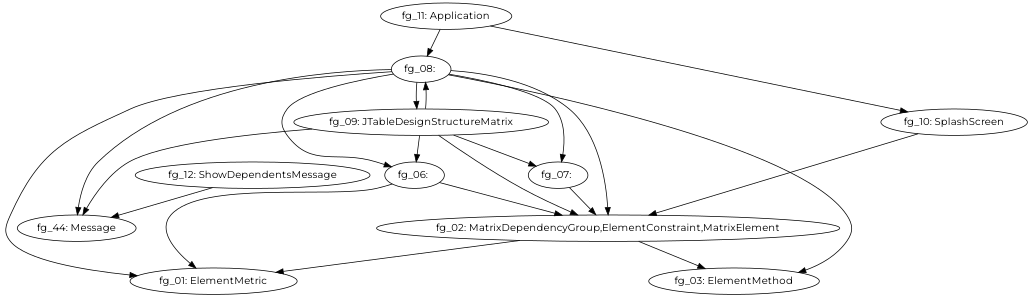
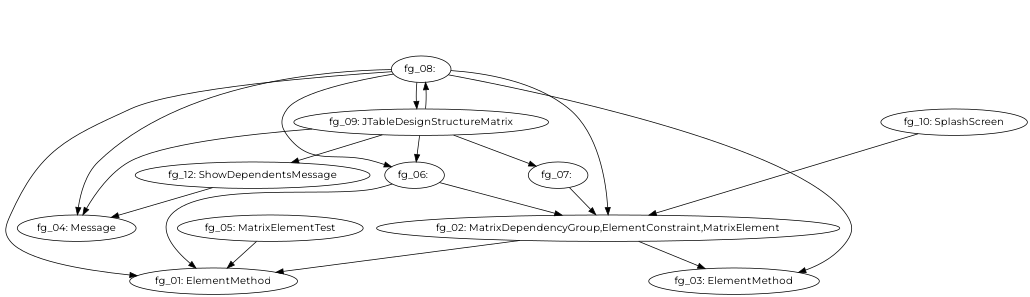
(446, 16) -> none
(542, 99) -> none
(503, 177) -> (340, 148)
(77, 228) -> (77, 228)
none -> (270, 228)
(214, 281) -> (214, 281)
